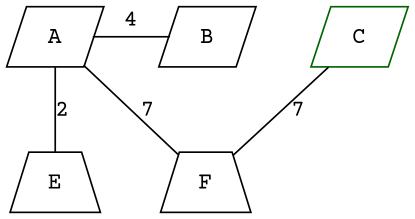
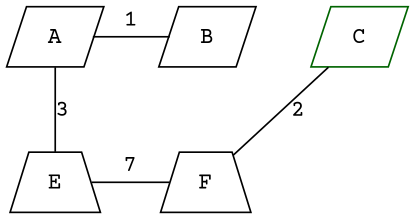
(131, 19) -> (131, 19)
(63, 110) -> (63, 110)
(131, 110) -> (131, 182)
(299, 110) -> (299, 110)
